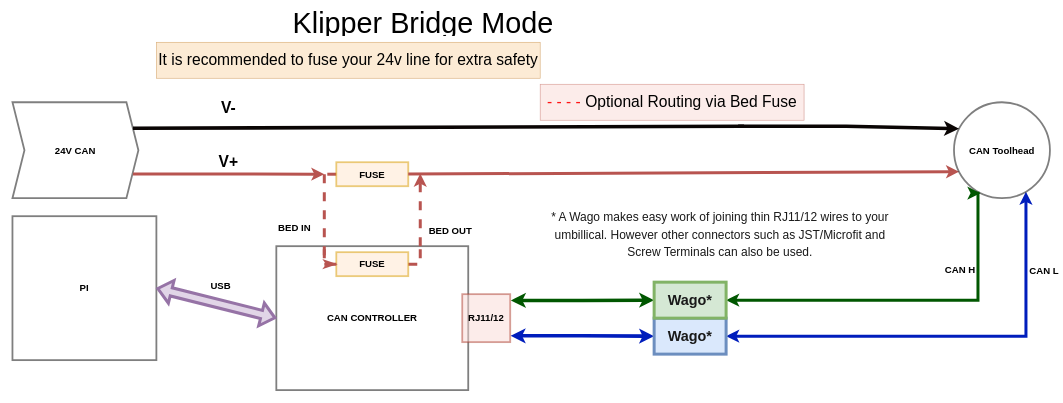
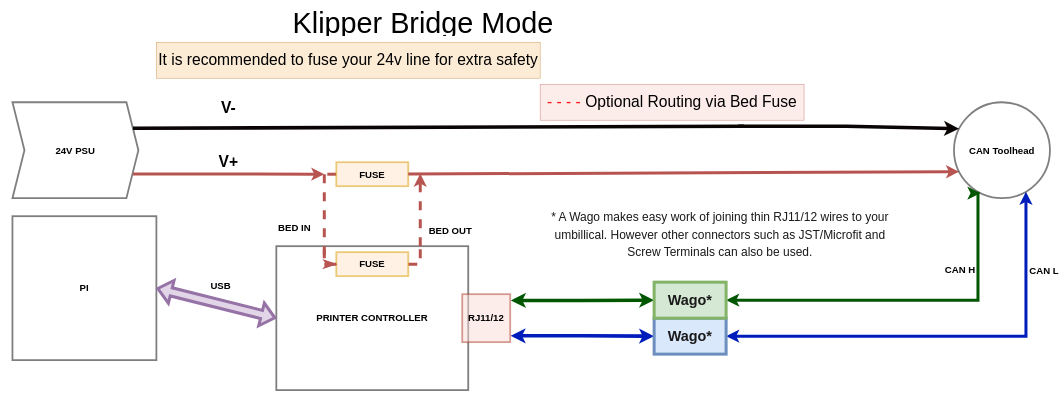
(75, 150) -> (75, 150)
(372, 318) -> (372, 318)
